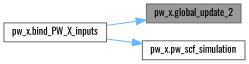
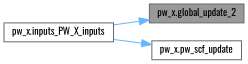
(55, 32) -> (59, 32)
(194, 50) -> (197, 50)
